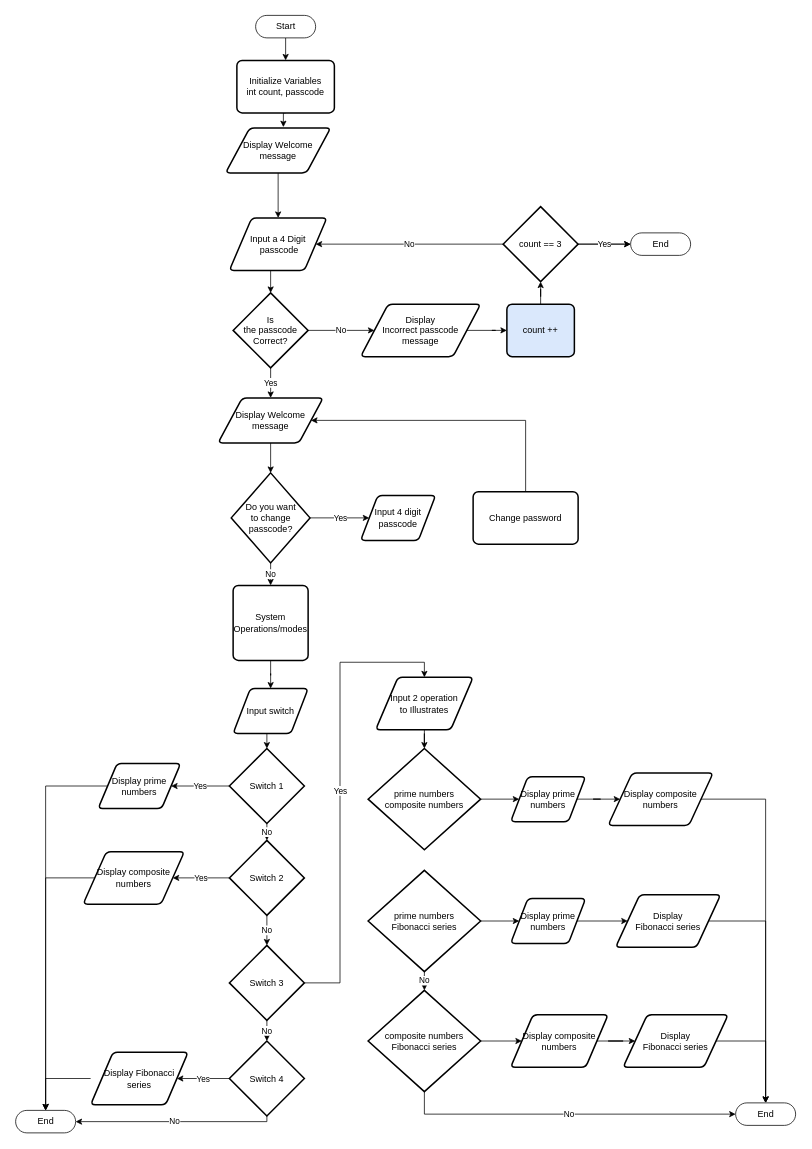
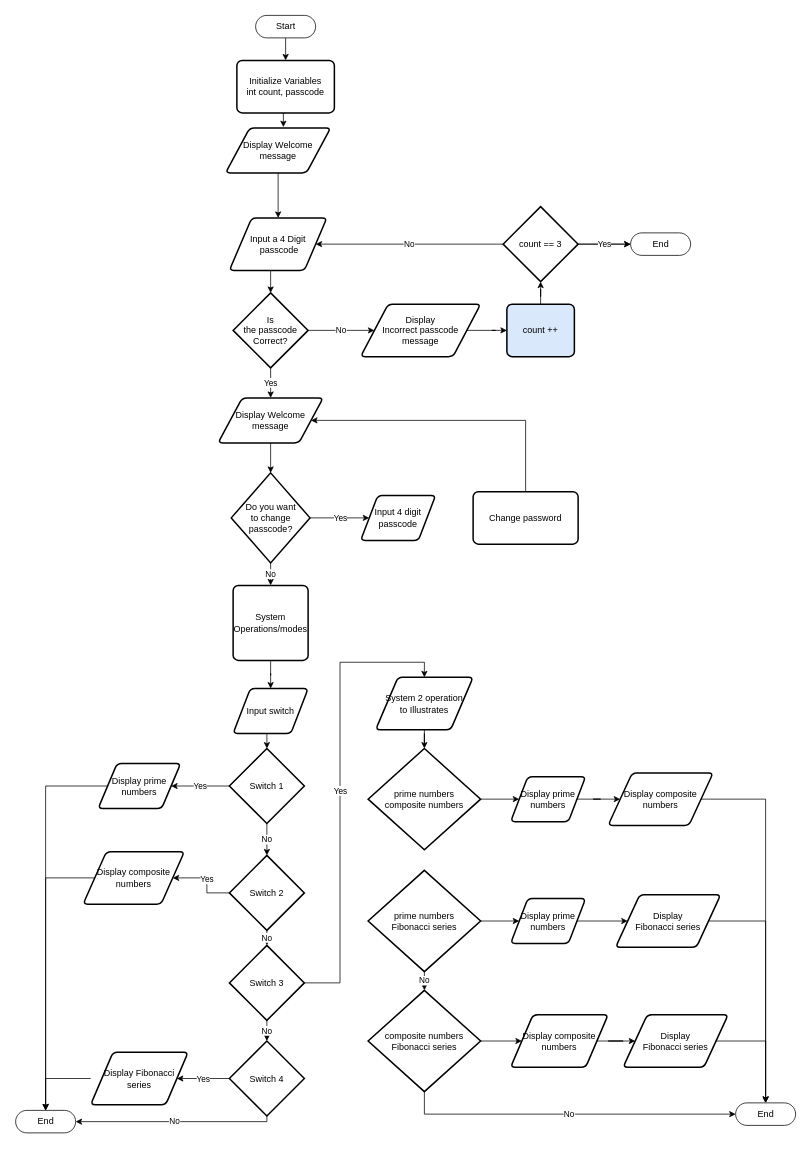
(424, 704) -> (424, 704)
(267, 878) -> (267, 893)
